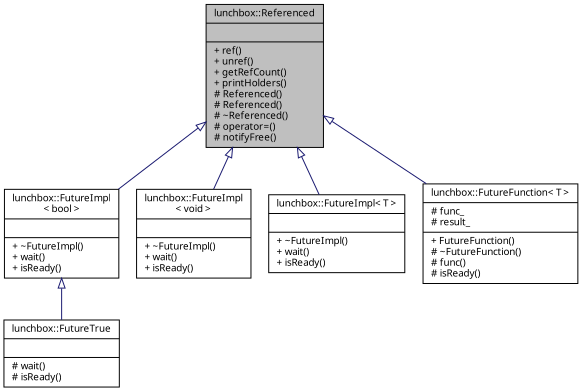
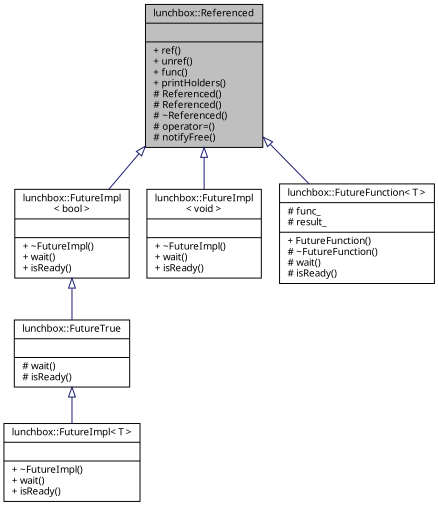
(250, 72) -> (171, 72)
(310, 176) -> (72, 410)
(449, 263) -> (304, 263)
